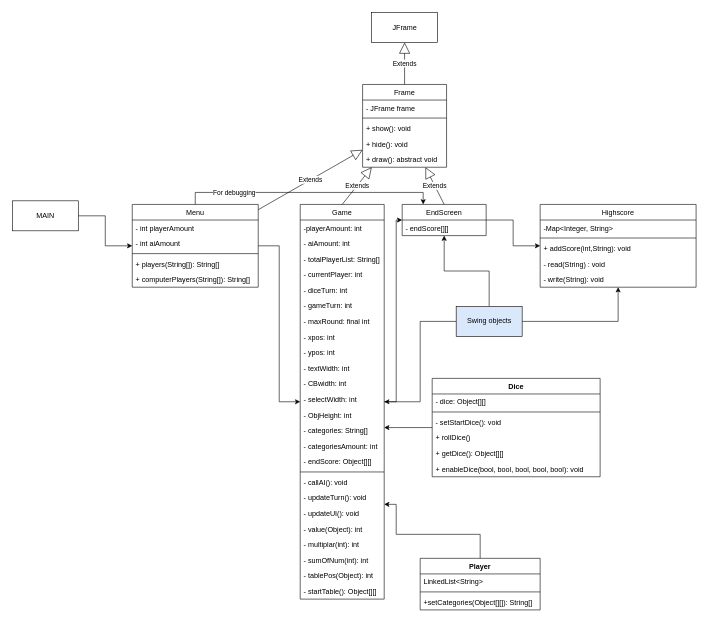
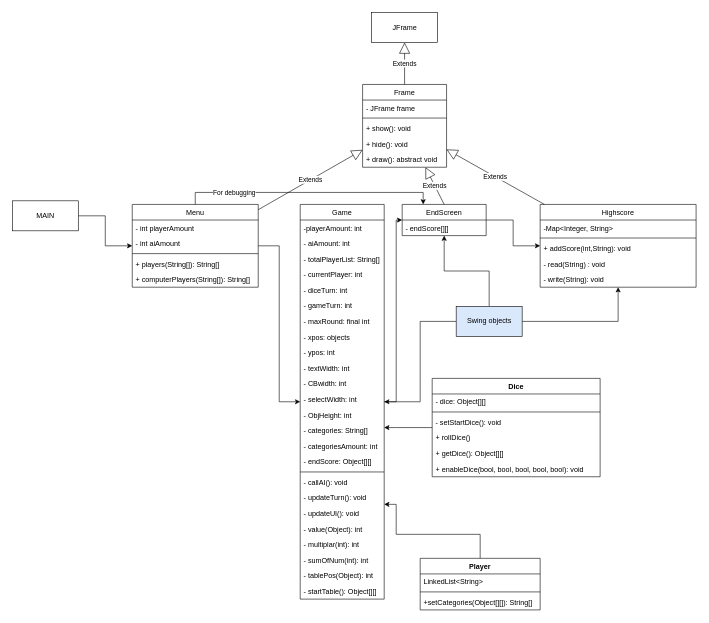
none -> (499, 179)
(354, 189) -> none
(322, 337) -> (331, 337)
